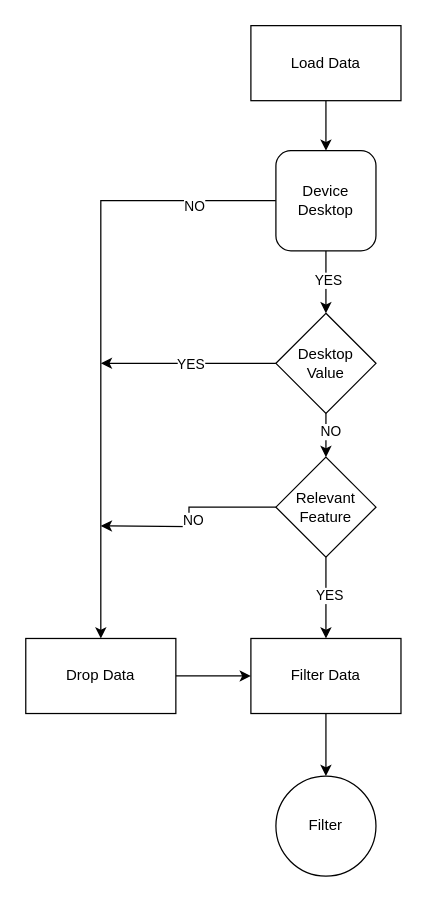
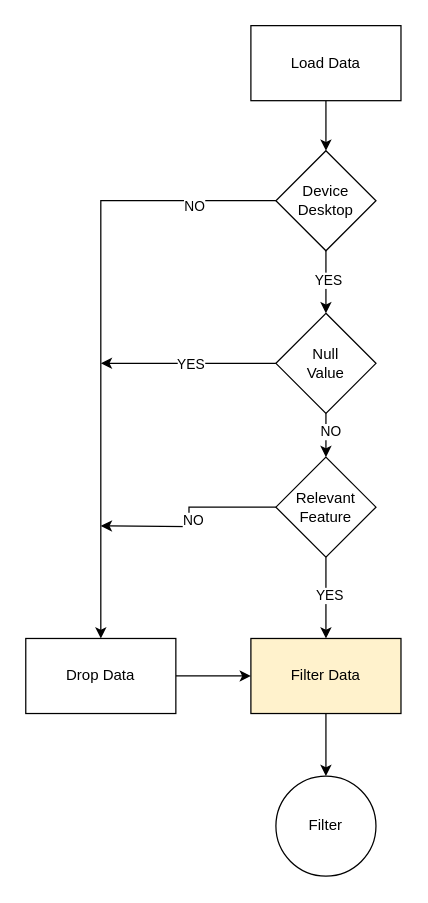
(326, 201) -> (326, 201)
(326, 363) -> (326, 363)
(326, 676) -> (326, 676)
